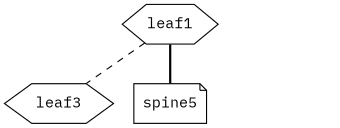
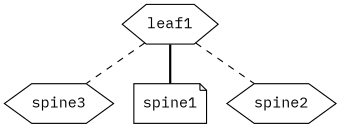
(59, 104) -> (59, 104)
(170, 104) -> (170, 104)
none -> (281, 104)
